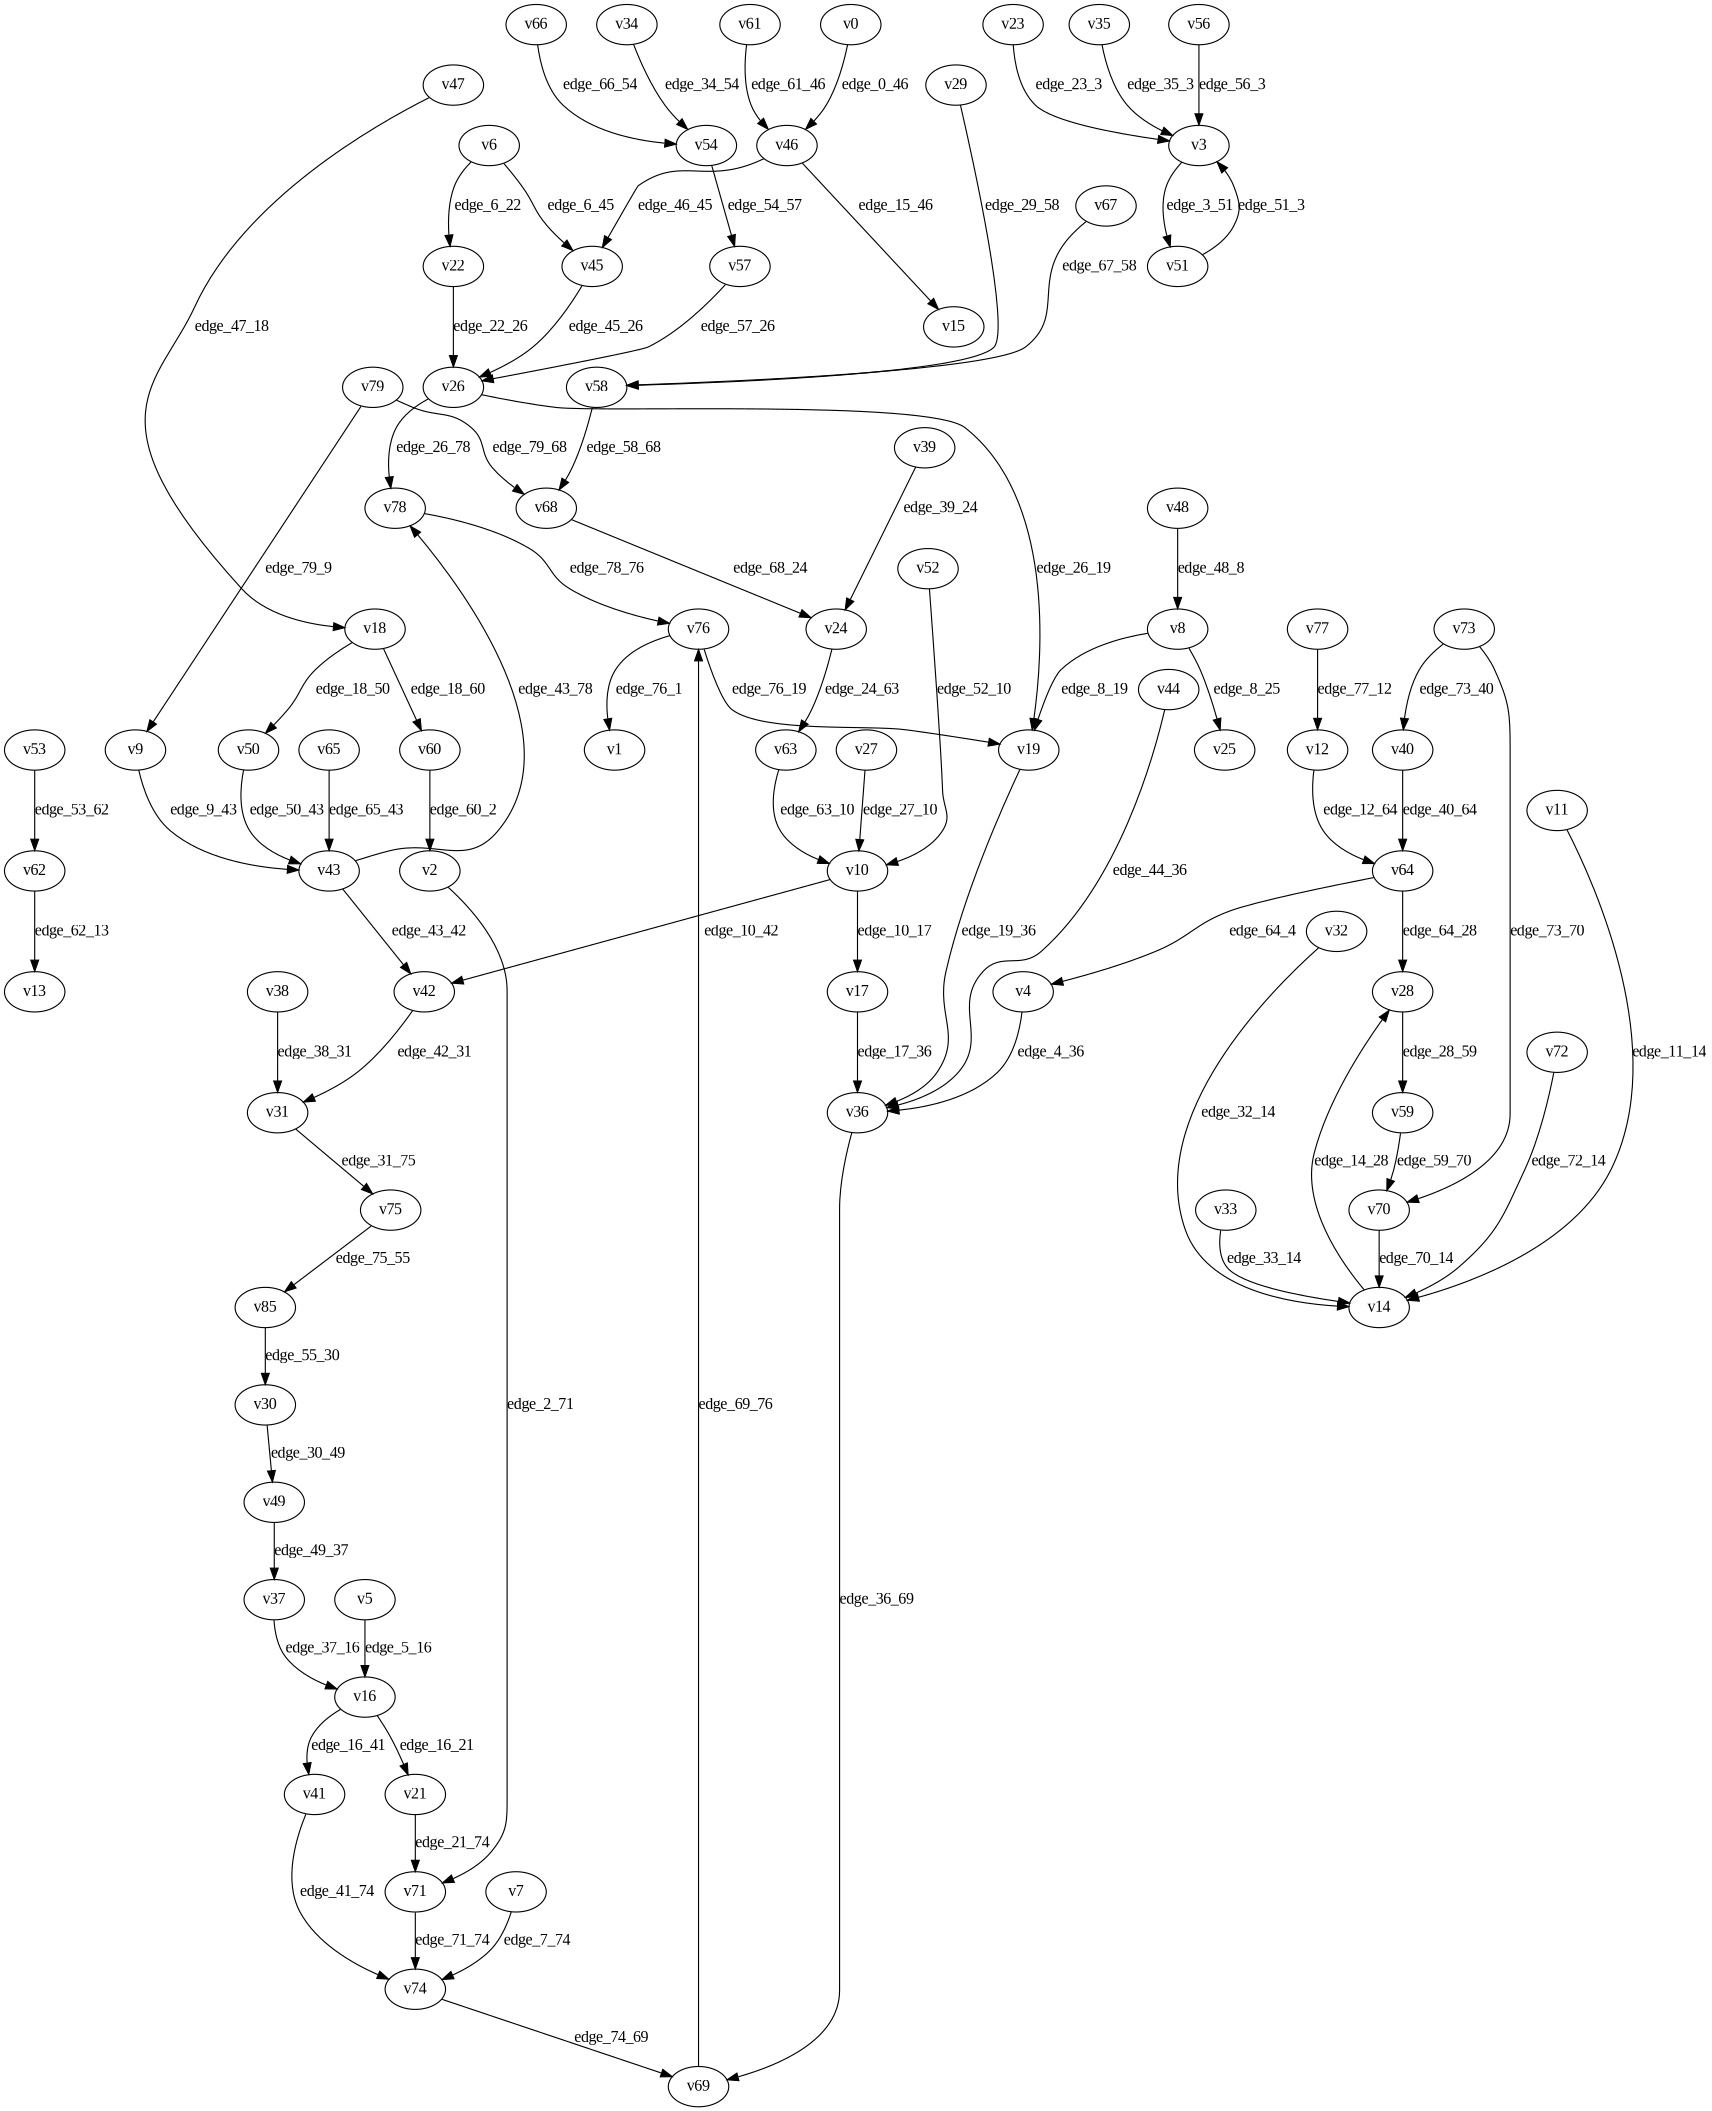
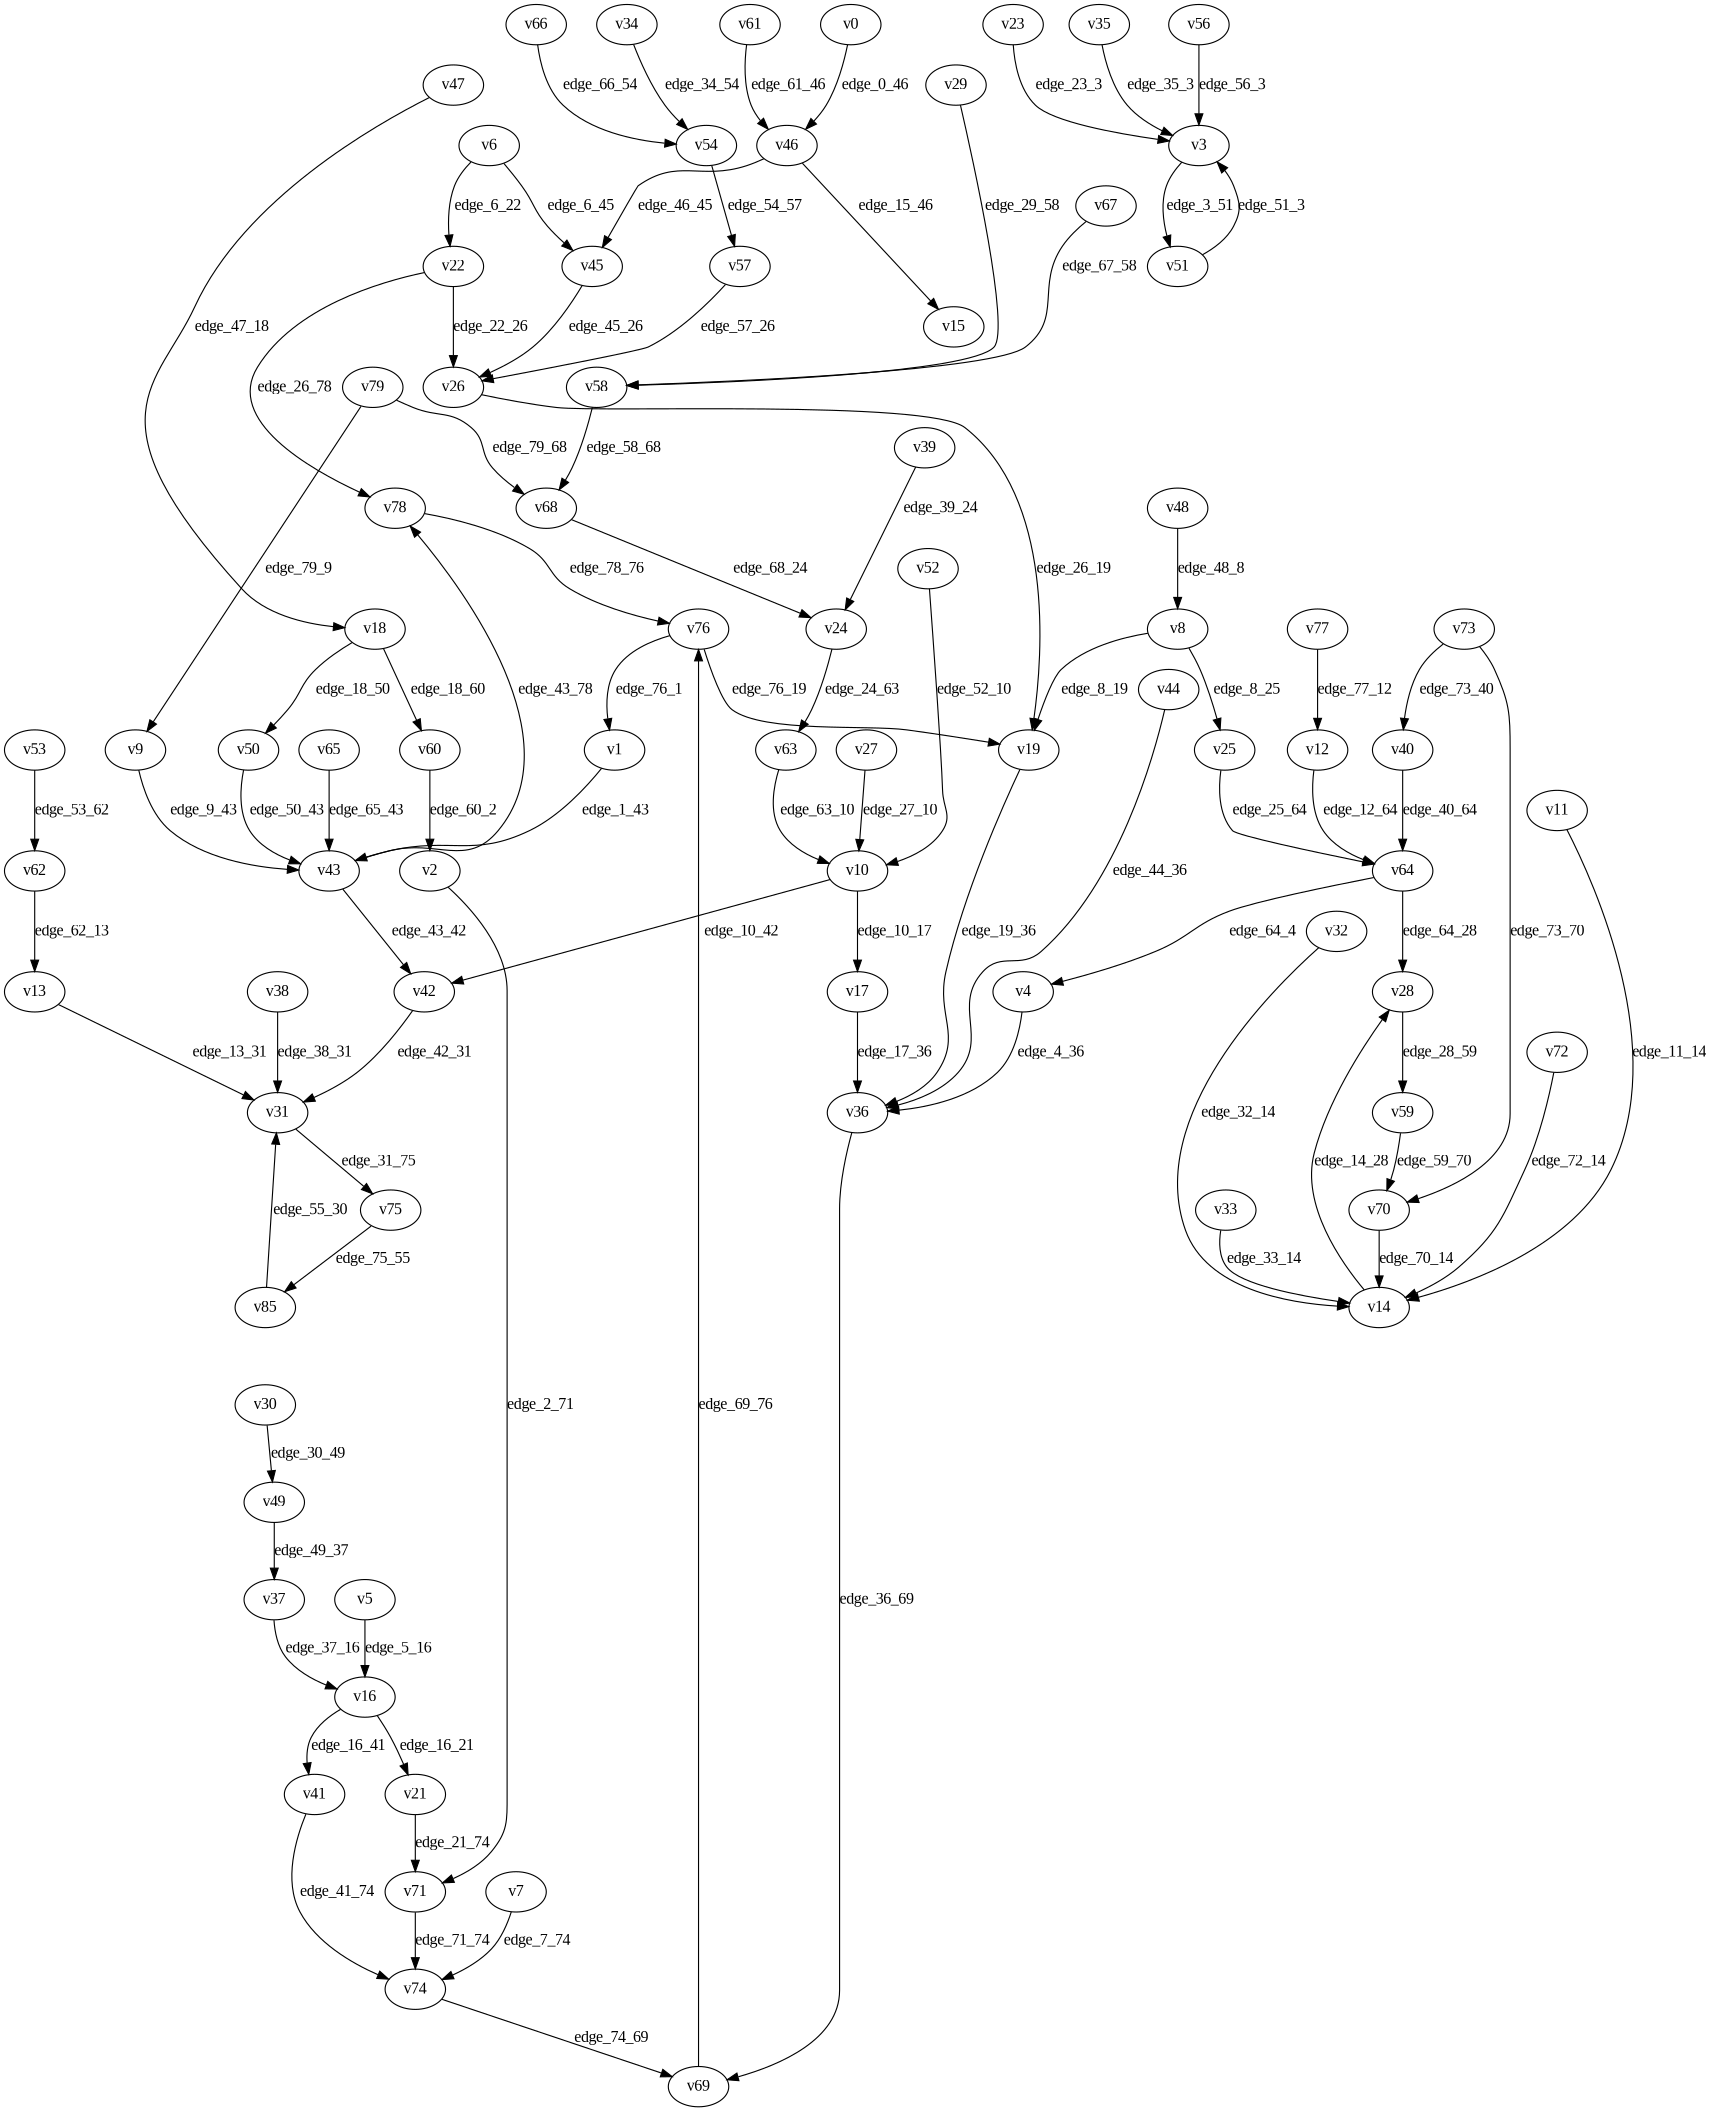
(395, 431) -> (262, 361)
none -> (1266, 841)
none -> (496, 842)
none -> (151, 1050)
(265, 1351) -> (271, 1216)
